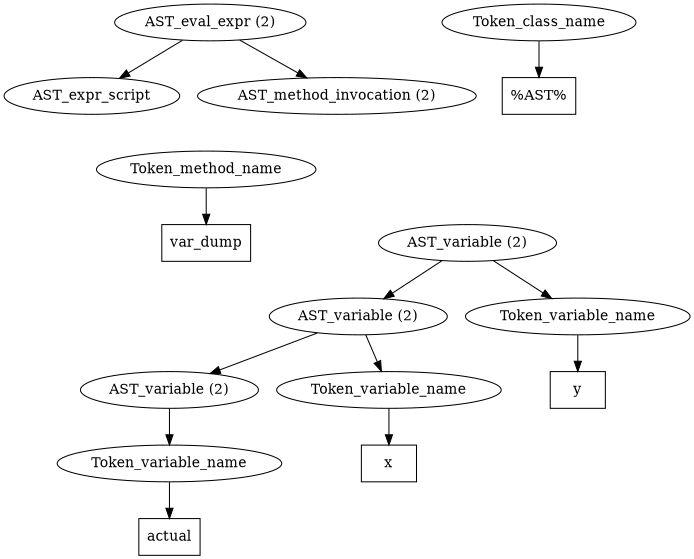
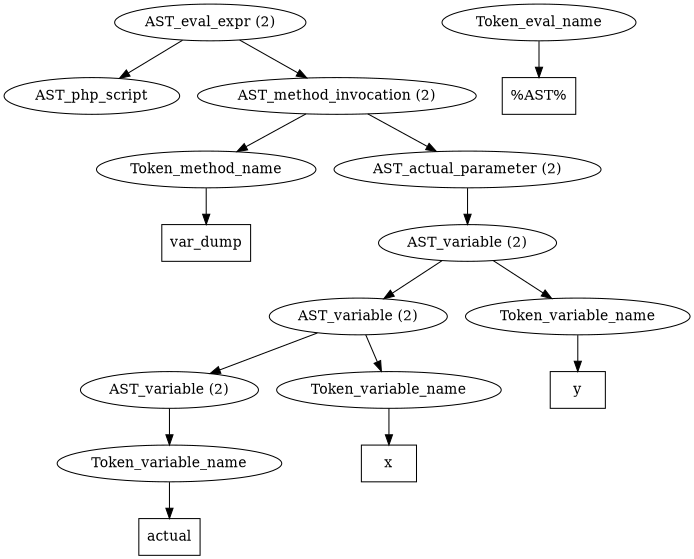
(539, 22) -> (539, 22)
(92, 96) -> (92, 96)
none -> (276, 130)
none -> (468, 169)
